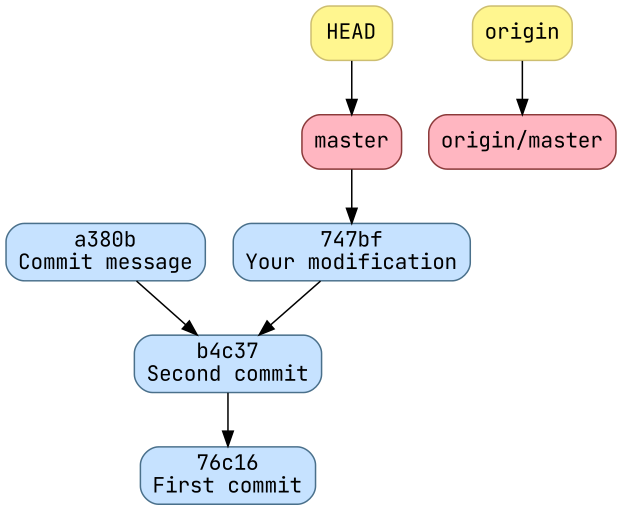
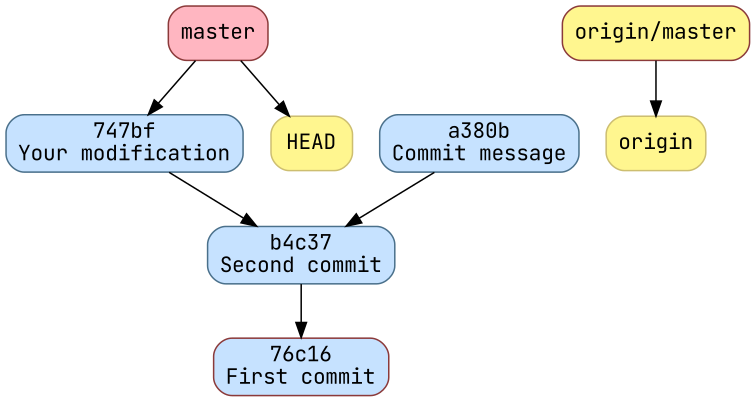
(352, 80) -> (260, 83)
(522, 80) -> (656, 81)
(522, 142) -> (656, 33)
(228, 476) -> (301, 367)
